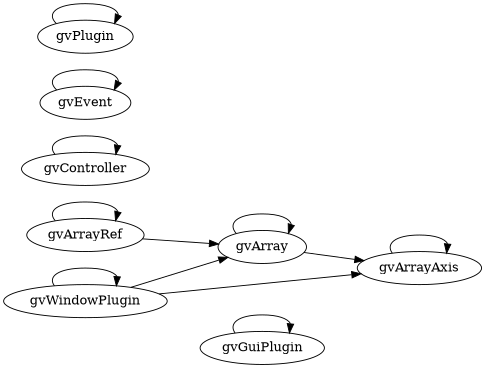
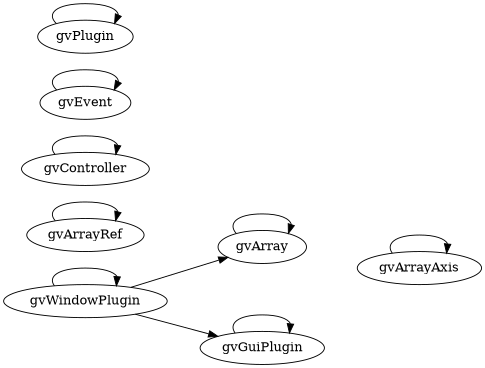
(176, 241) -> none
(329, 256) -> none
(255, 284) -> (172, 324)
